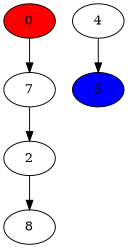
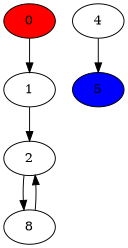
(30, 90) -> (30, 90)
none -> (36, 197)
